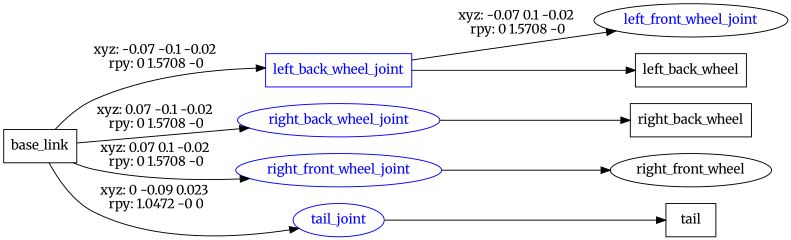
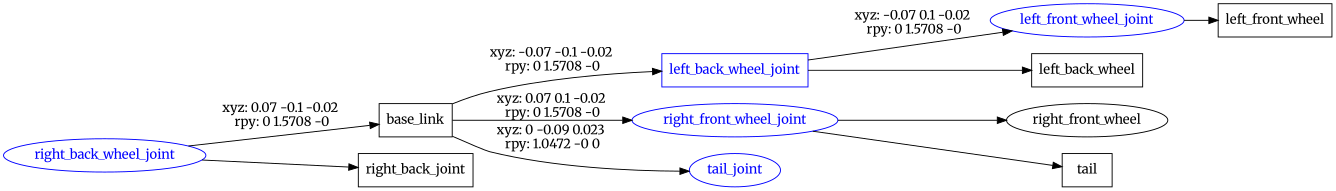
(691, 20) -> (1087, 20)
none -> (1275, 20)
(691, 120) -> (416, 170)
(158, 136) -> (279, 136)
(520, 220) -> (933, 148)
